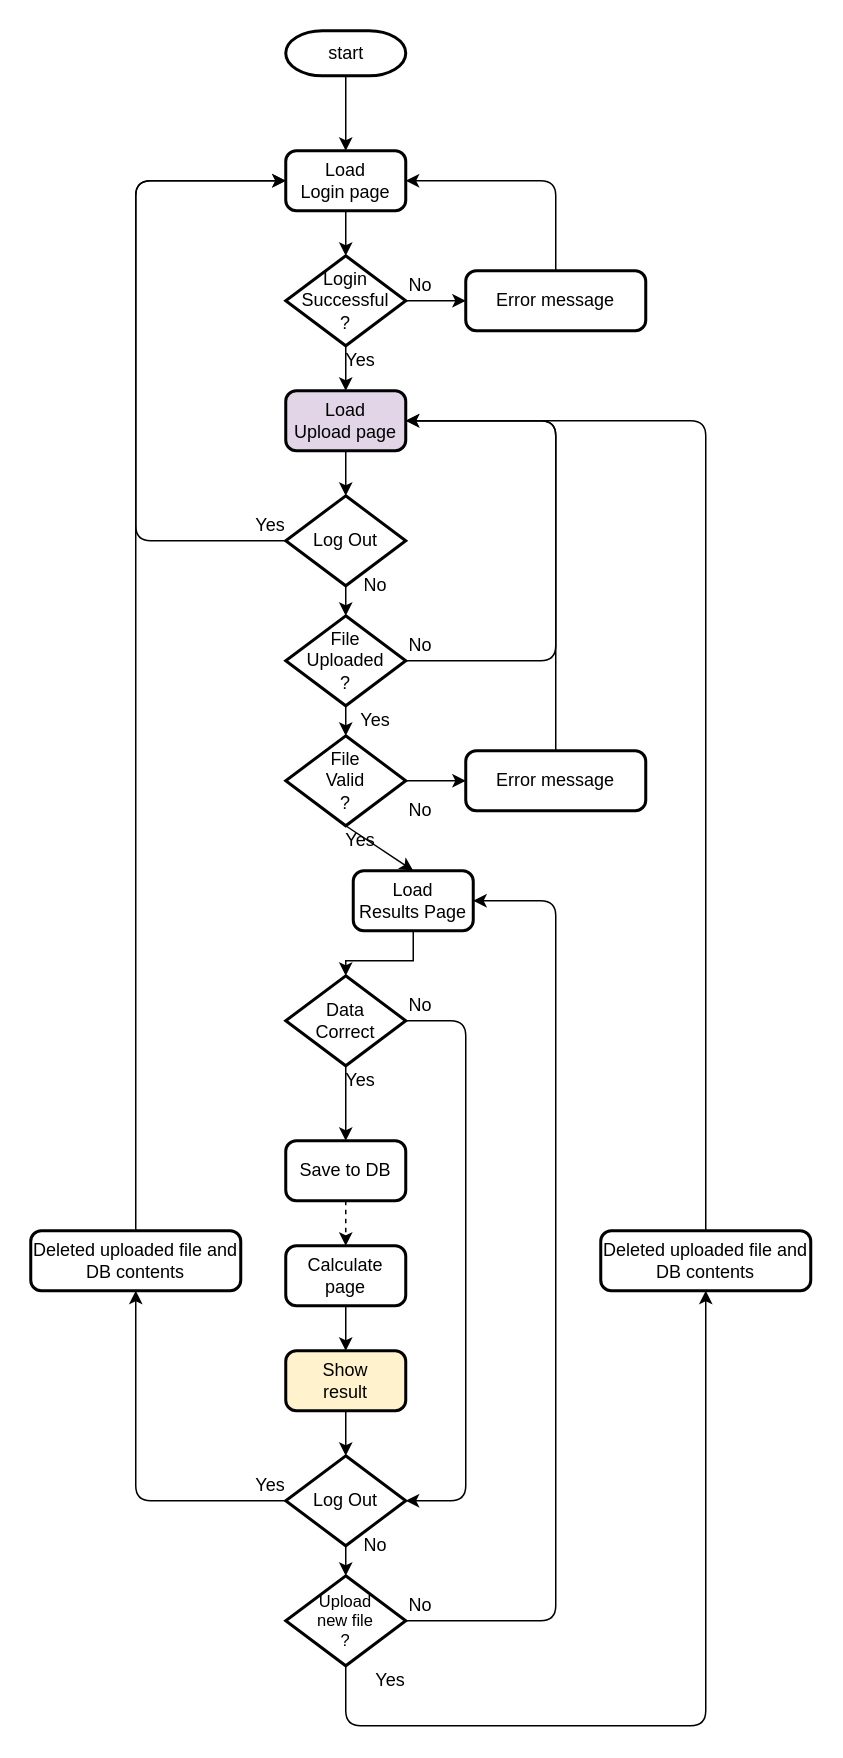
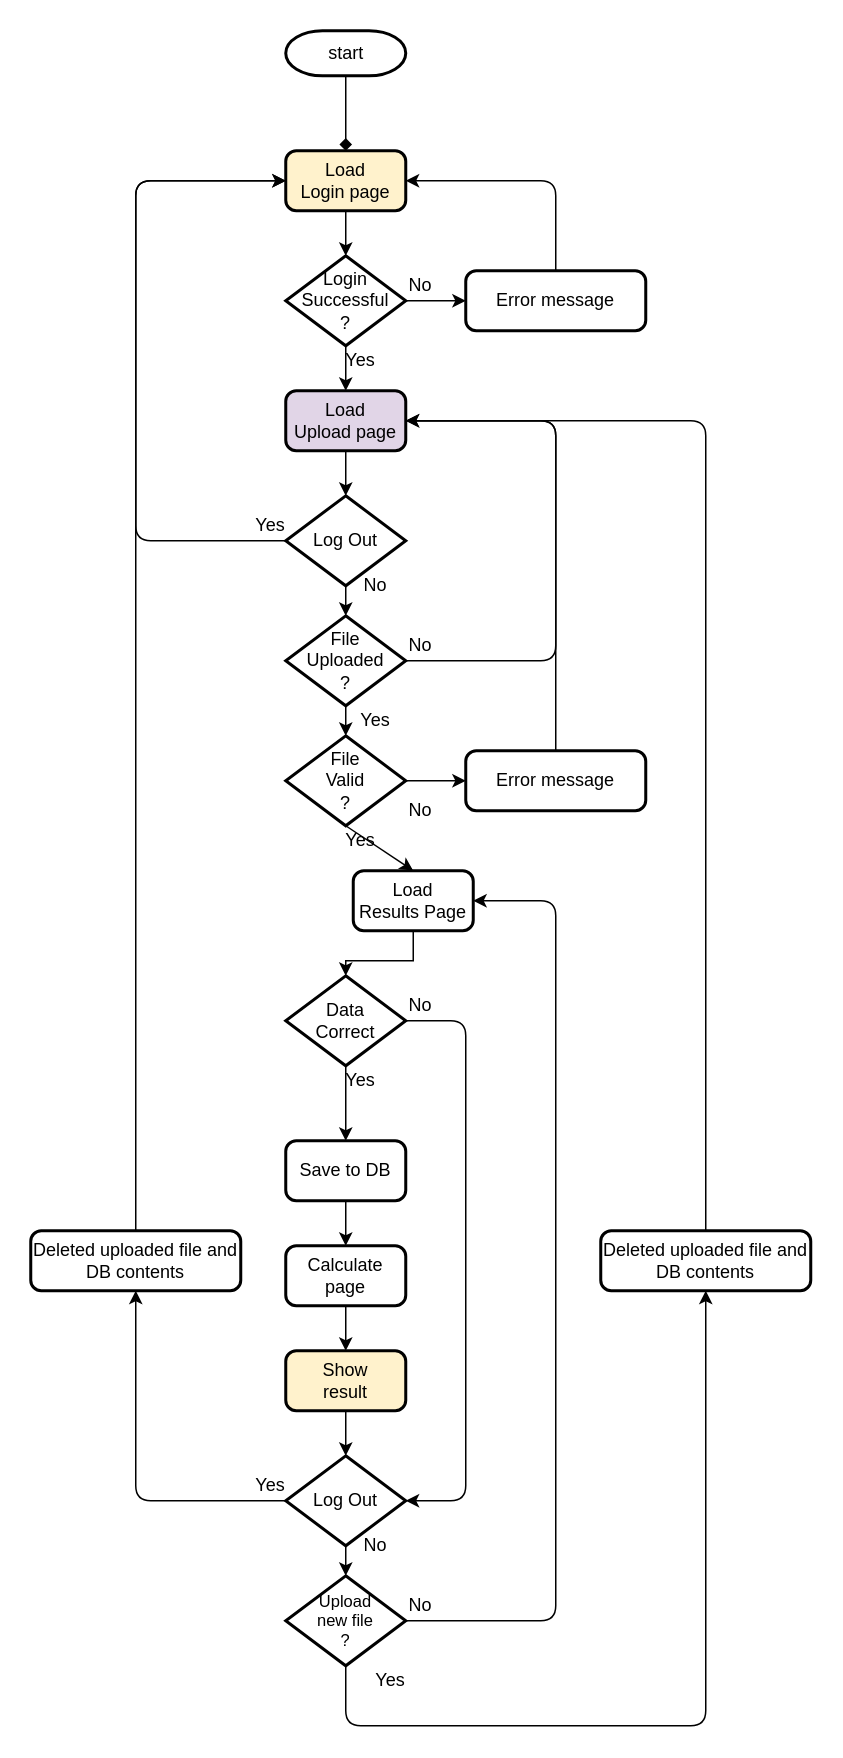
(346, 139) -> (346, 138)
(346, 181) -> (346, 181)
(346, 1219) -> (346, 1219)
